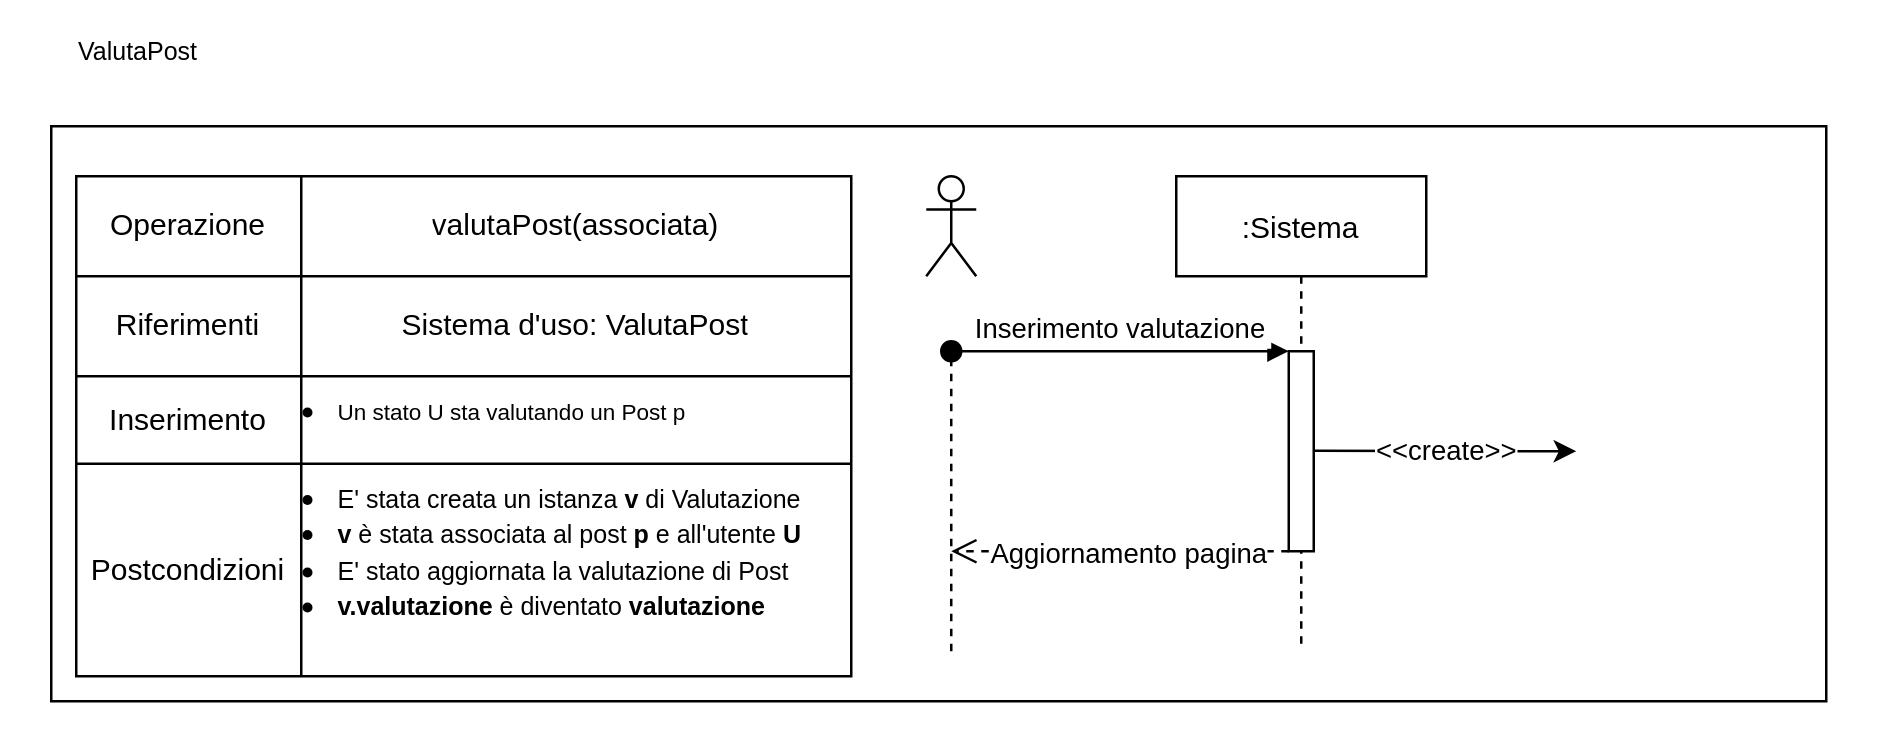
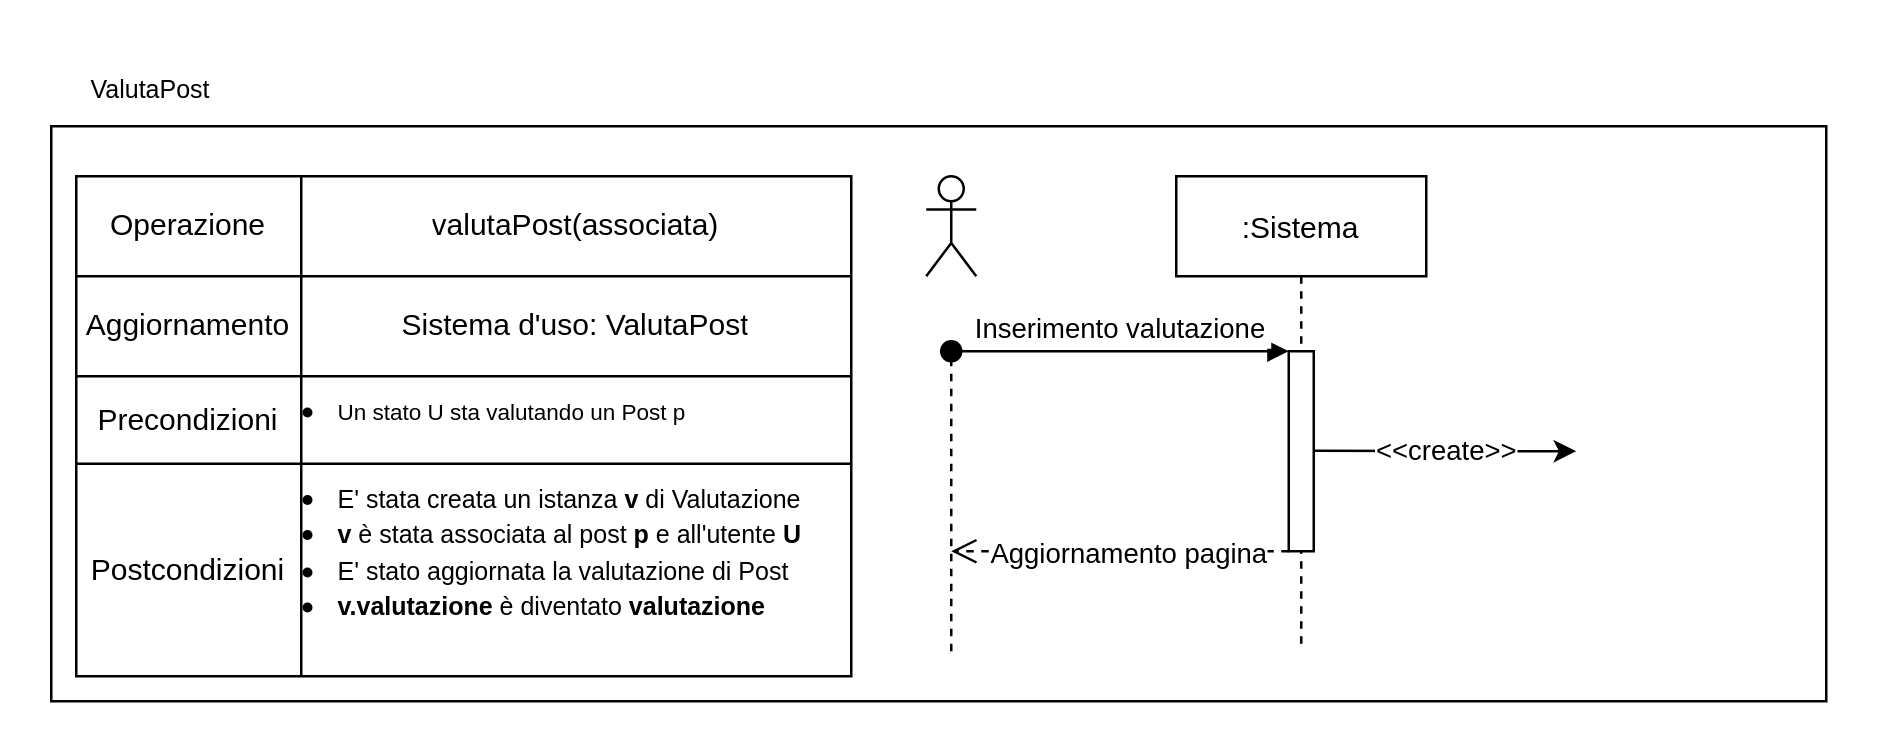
(139, 51) -> (151, 89)
(189, 326) -> (189, 326)
(189, 421) -> (189, 421)
